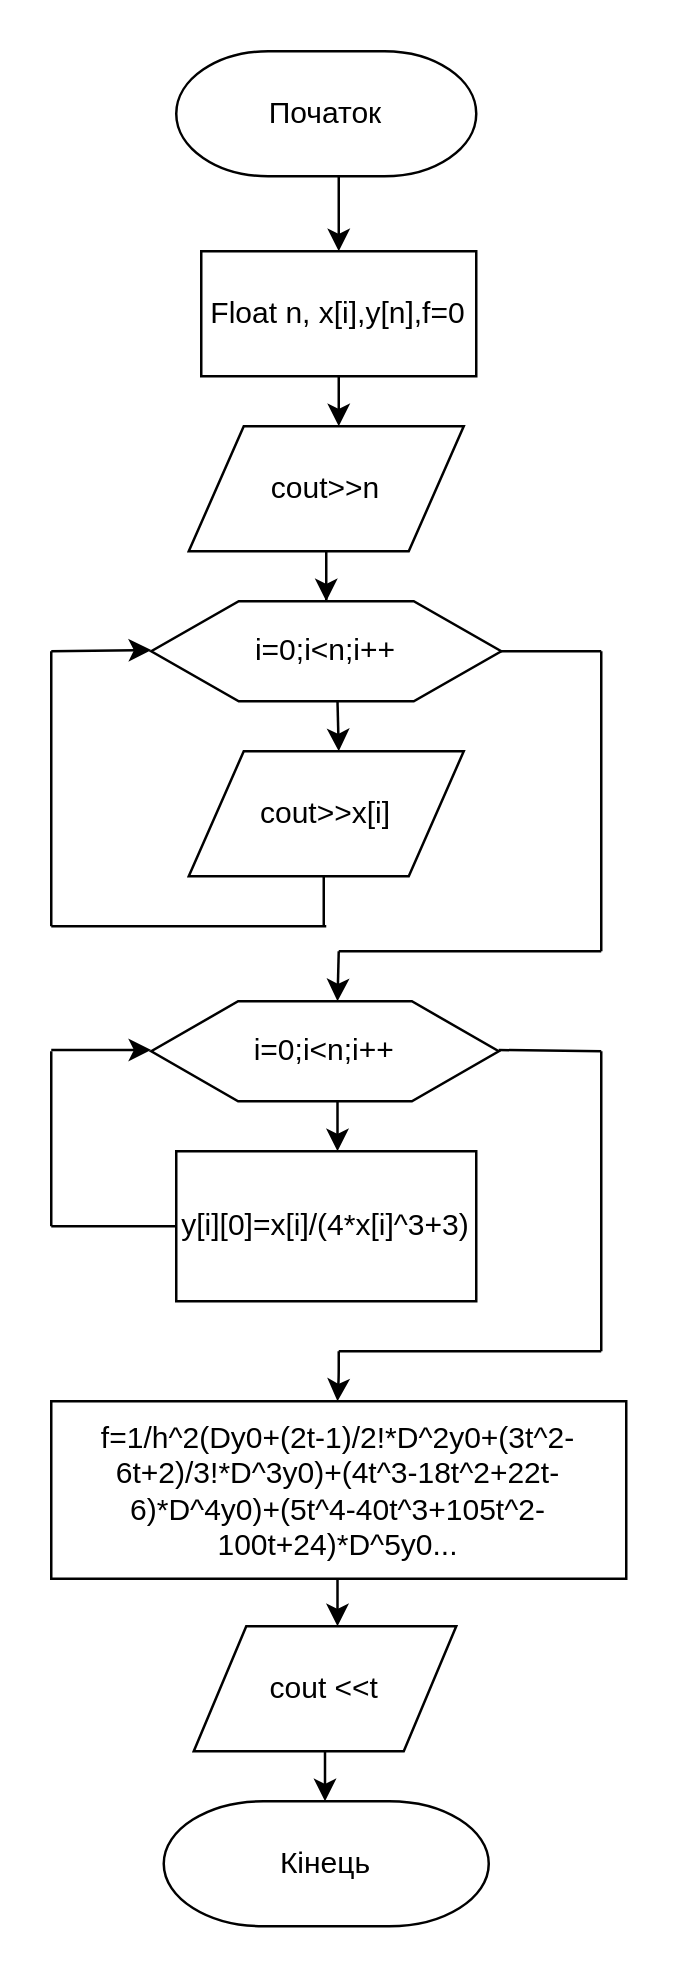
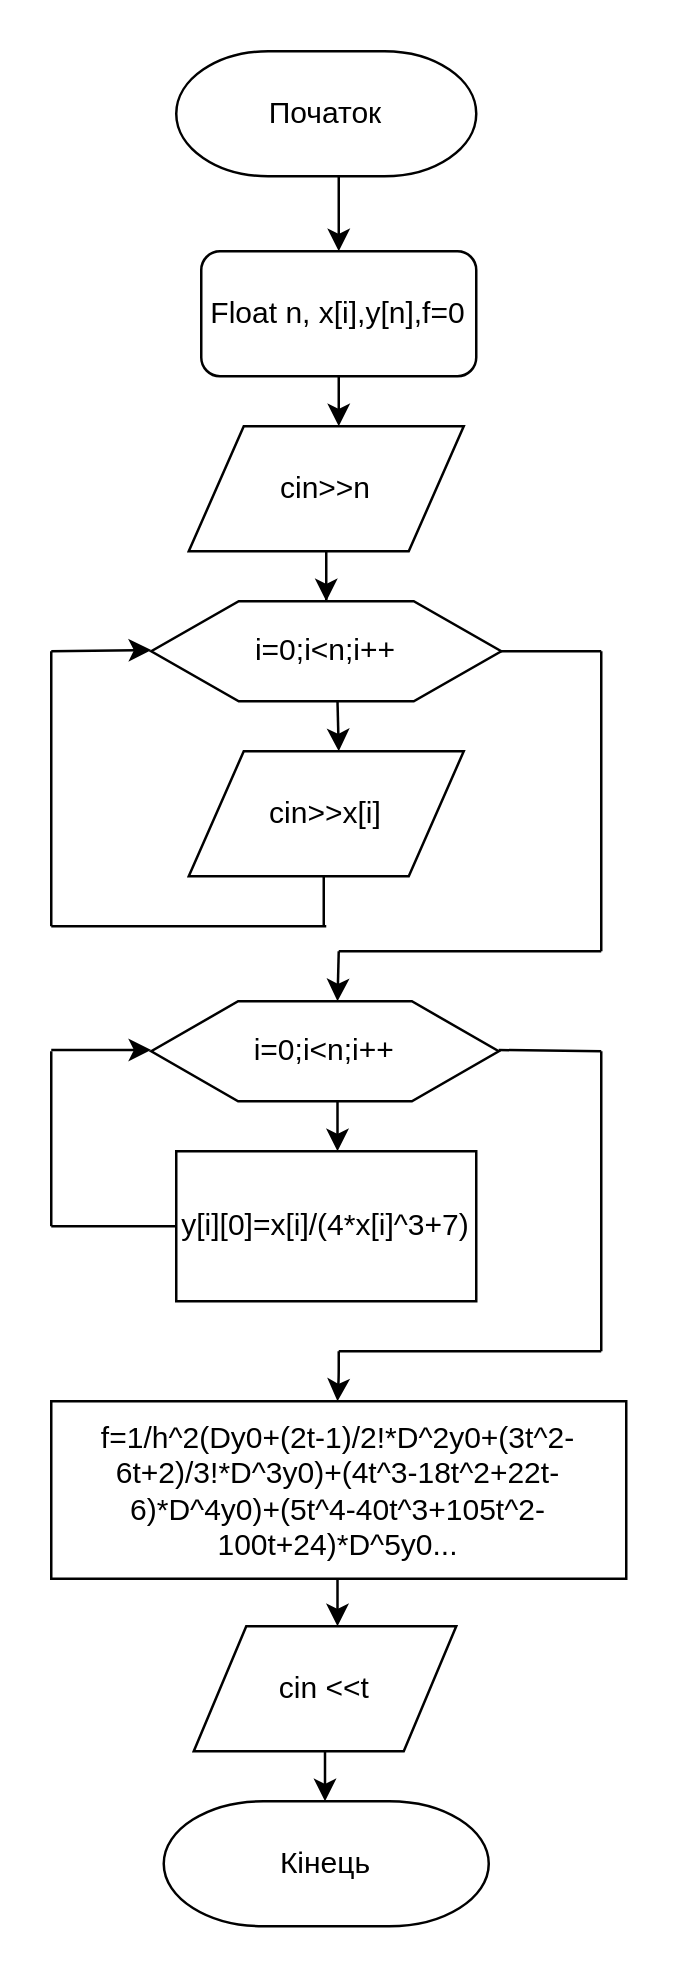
(339, 314) -> (339, 314)
(326, 489) -> (326, 489)
(326, 814) -> (326, 814)
(326, 1226) -> (326, 1226)
(325, 1689) -> (325, 1689)
